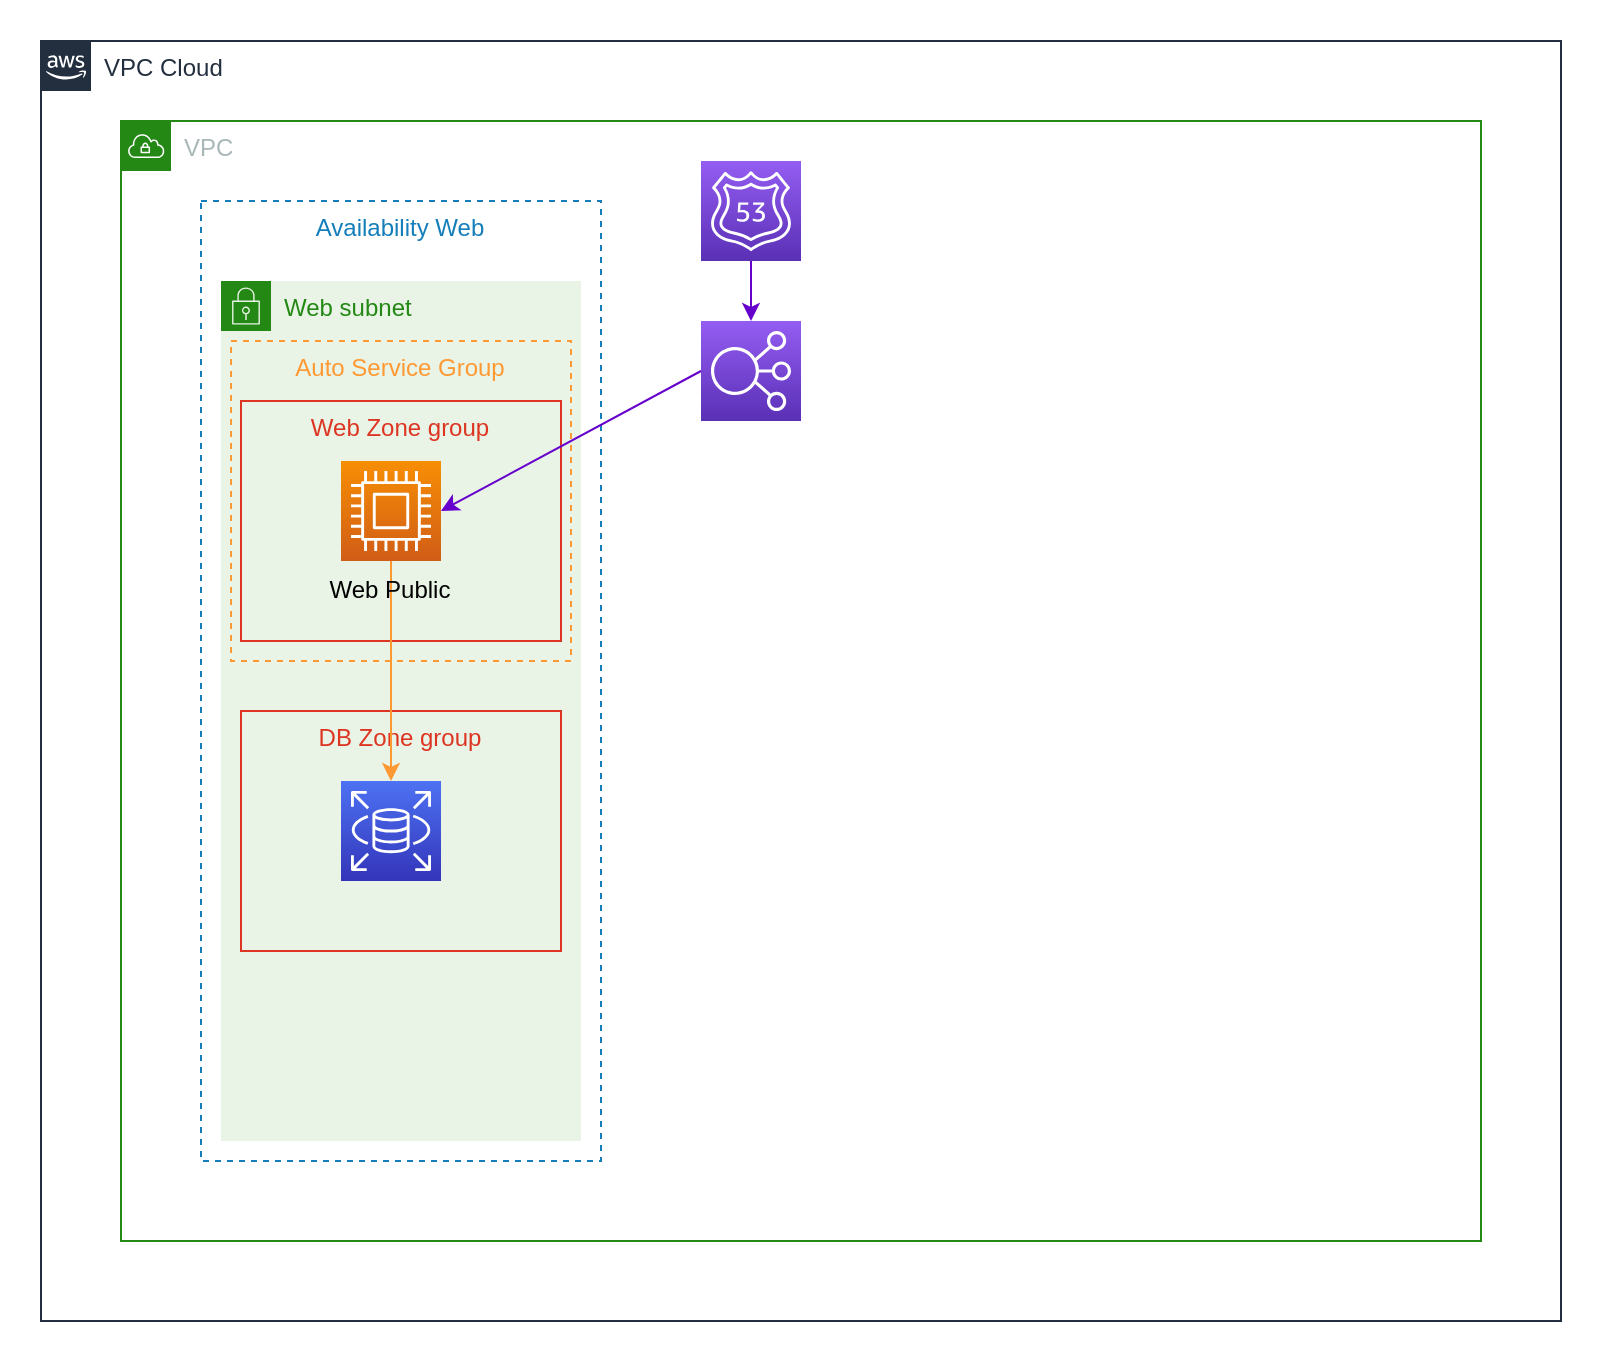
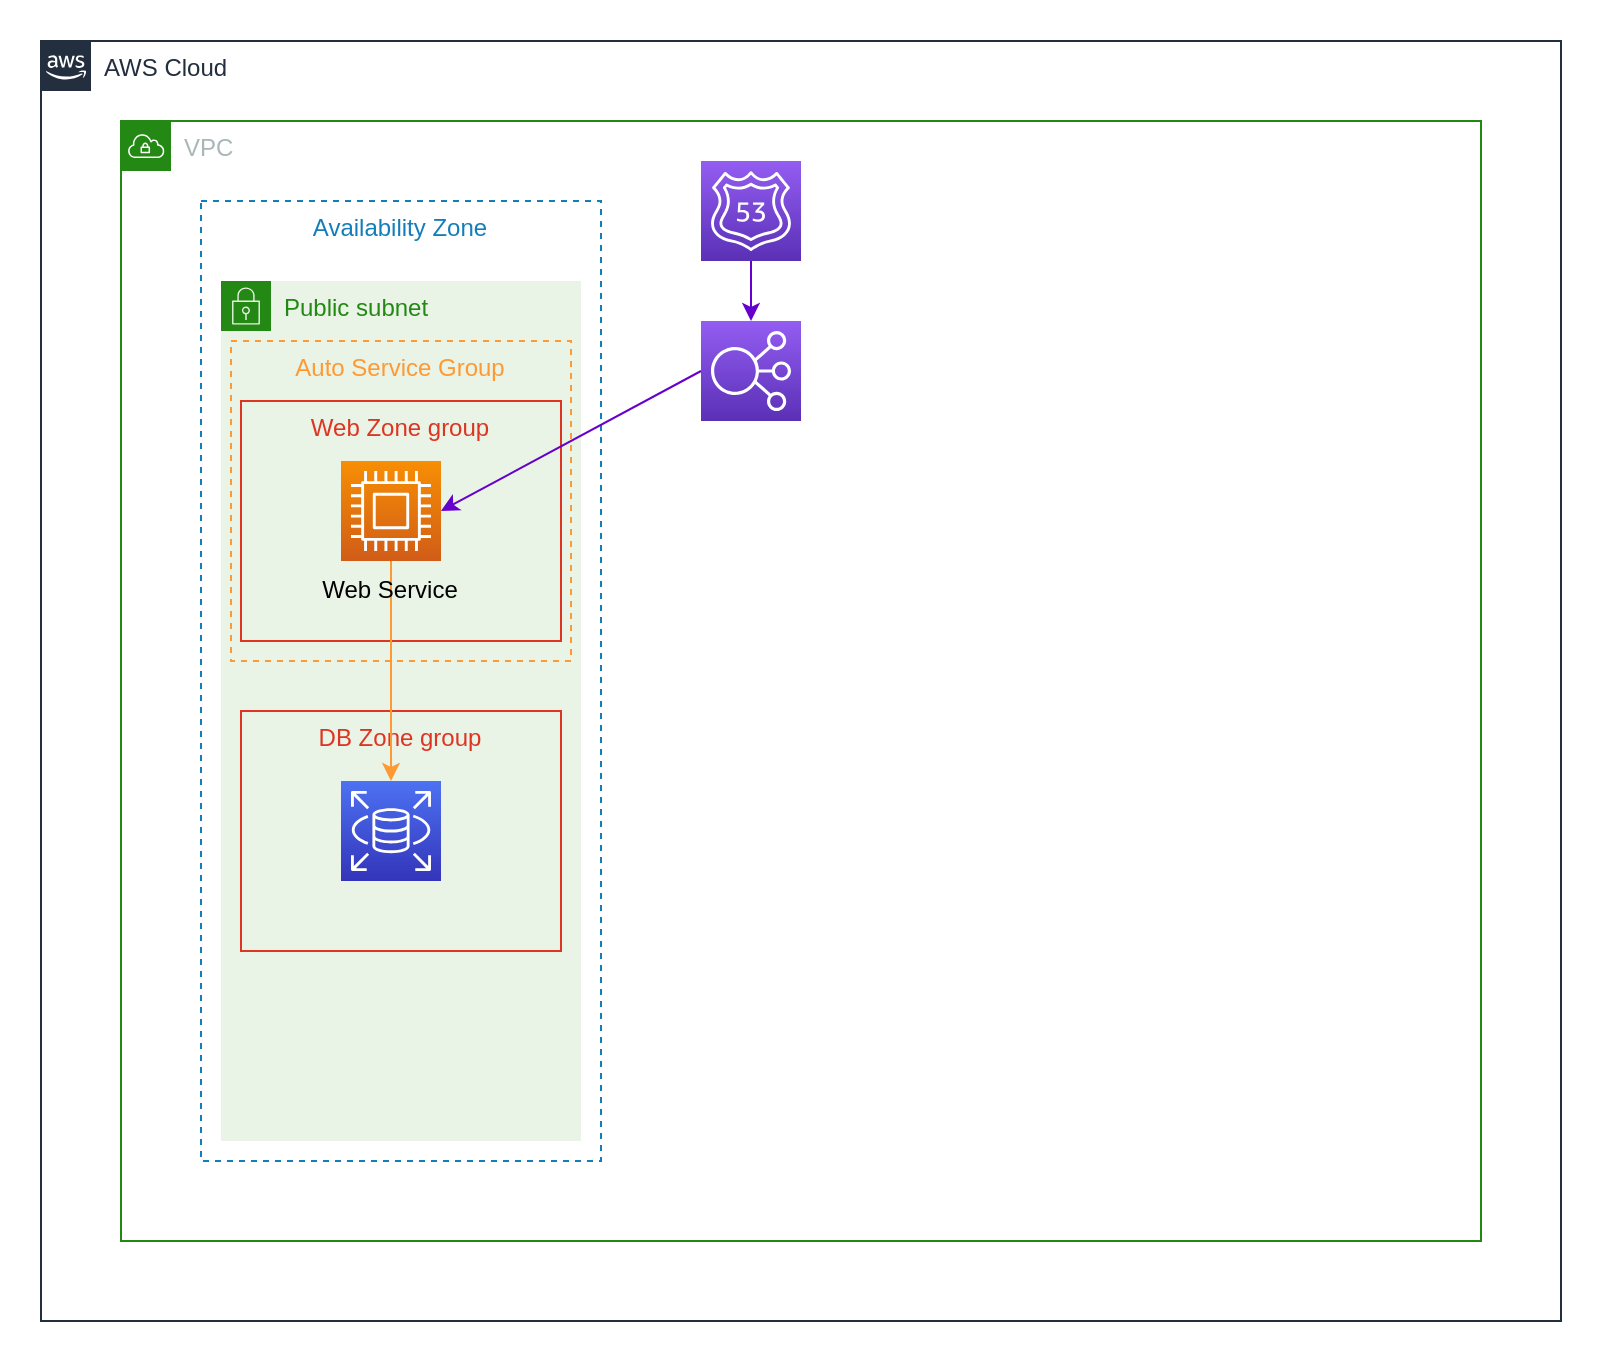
(159, 69) -> (159, 69)
(400, 228) -> (400, 228)
(349, 309) -> (363, 309)
(391, 591) -> (391, 591)
